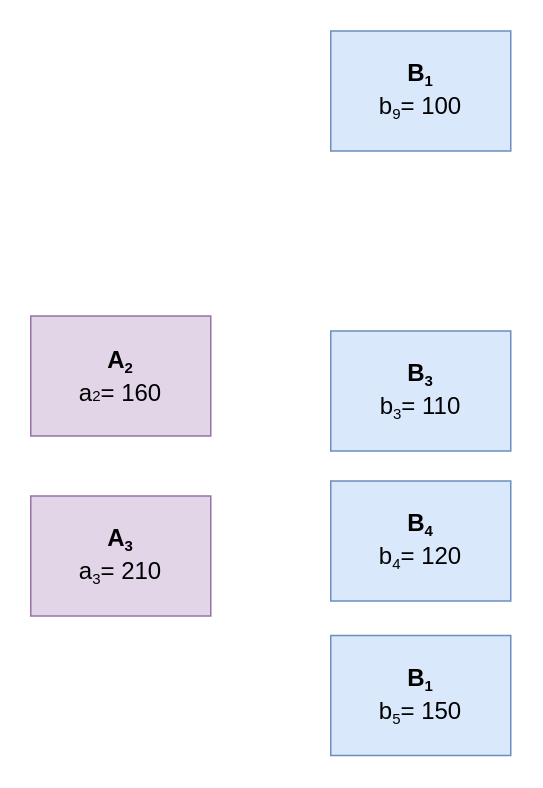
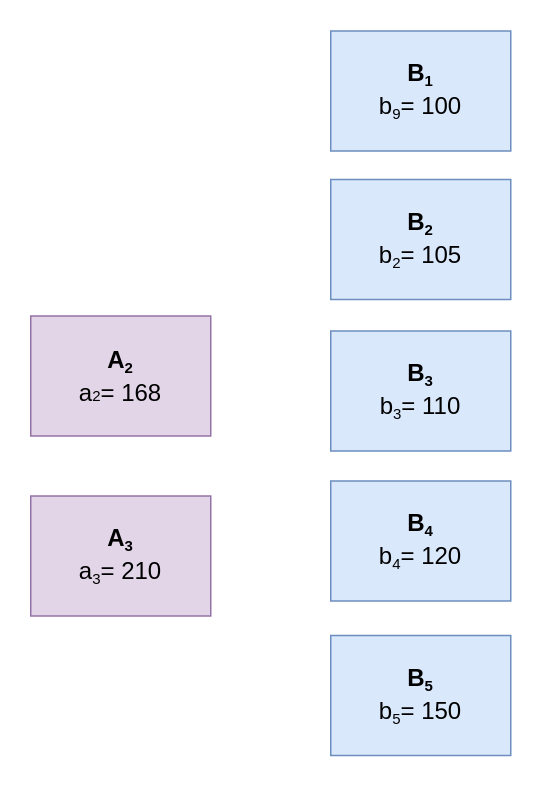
none -> (421, 239)
(121, 376) -> (121, 376)
(421, 695) -> (421, 695)
